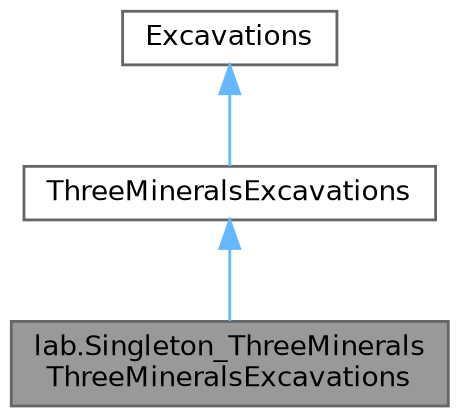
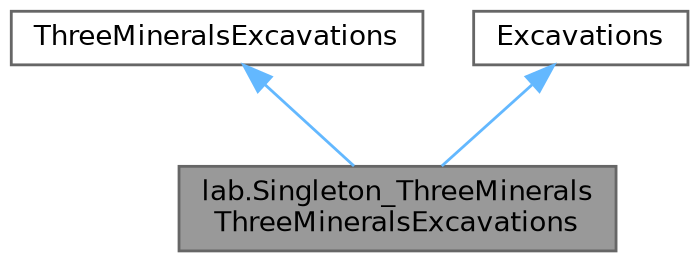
(230, 130) -> (487, 125)
